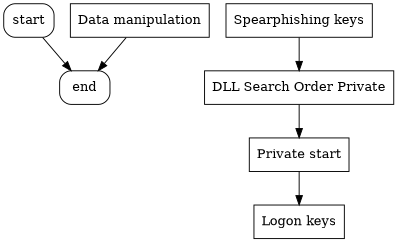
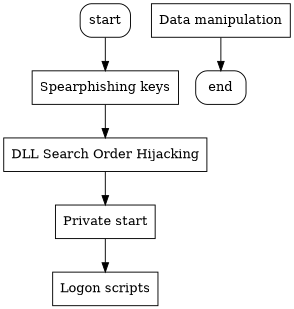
(54, 51) -> (105, 49)
(299, 88) -> (105, 155)
(299, 222) -> (105, 289)
